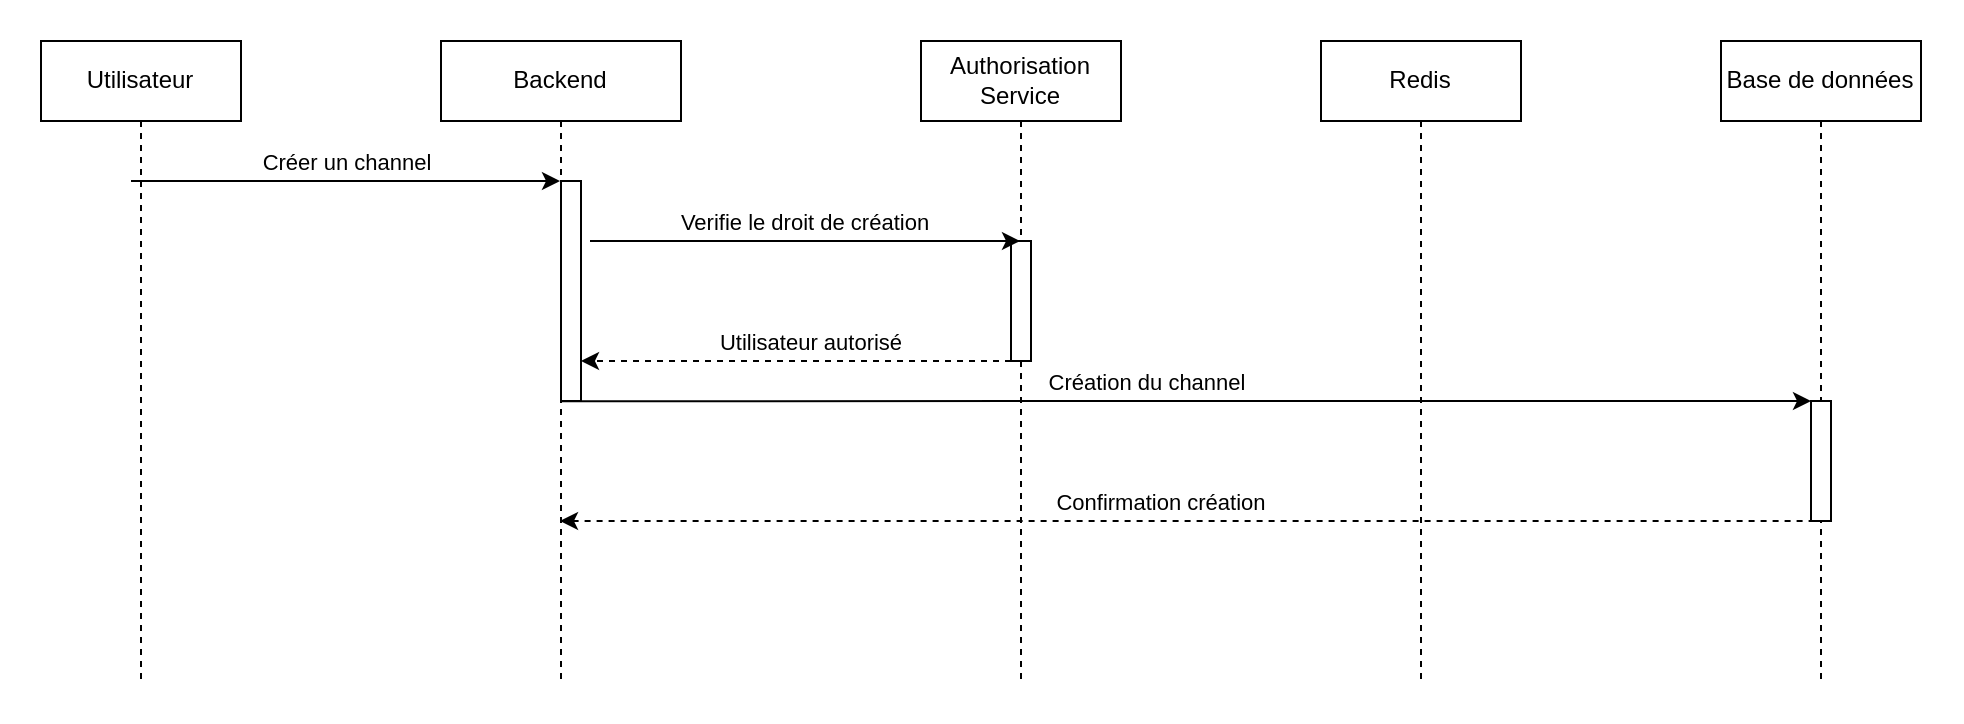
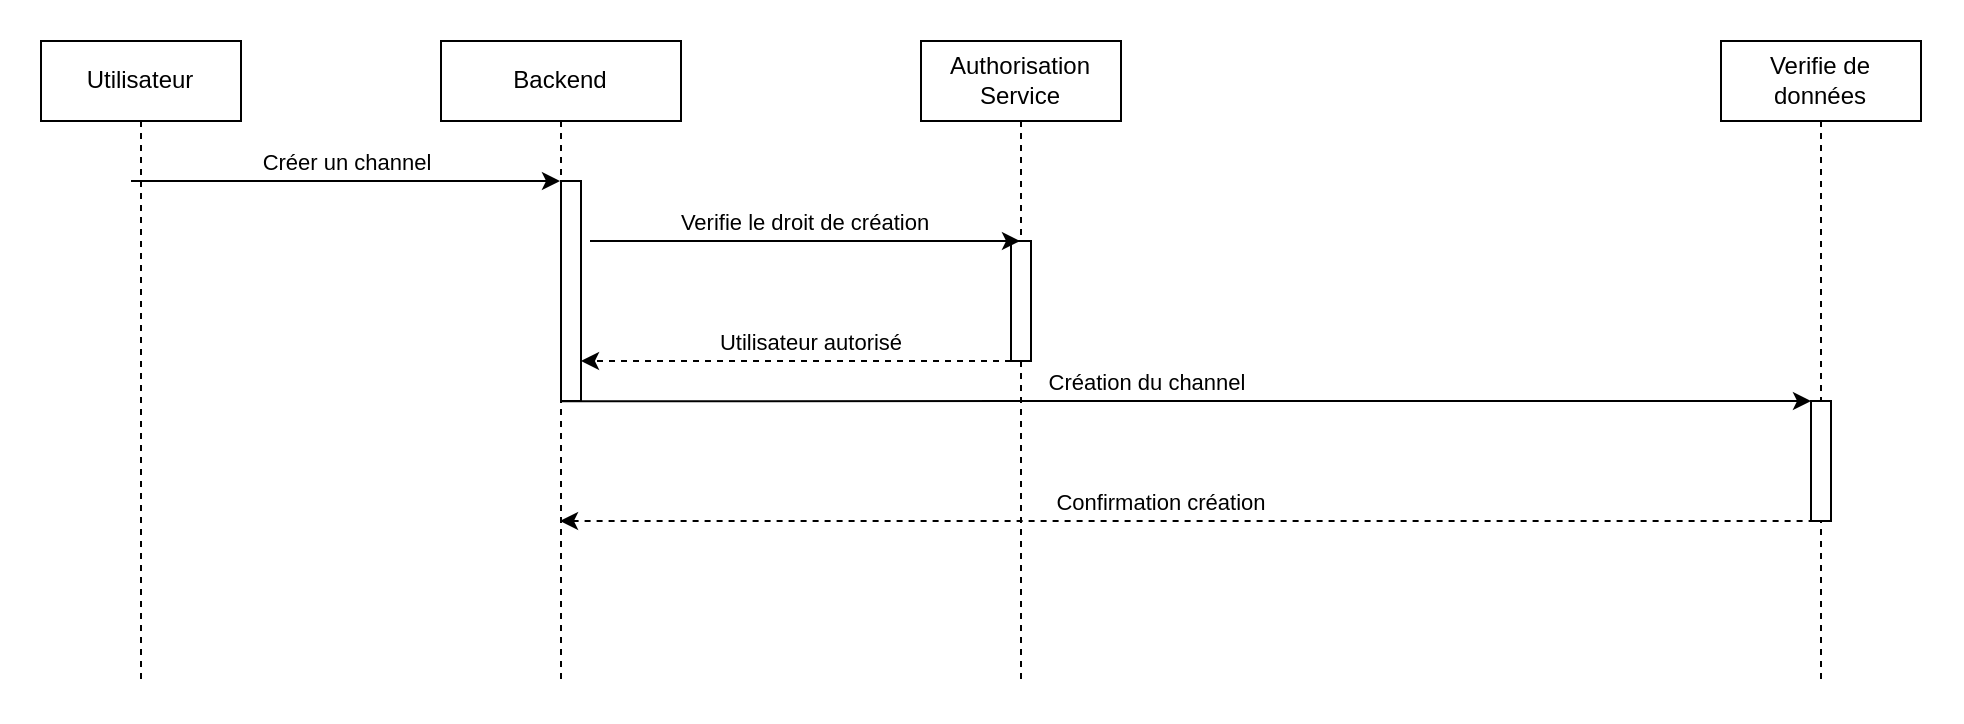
(1821, 81) -> (1821, 81)
(1421, 361) -> none
